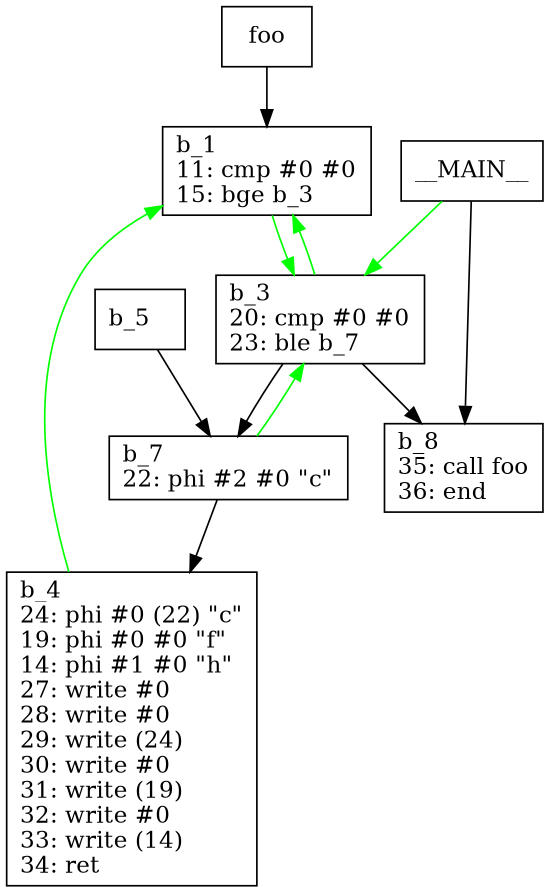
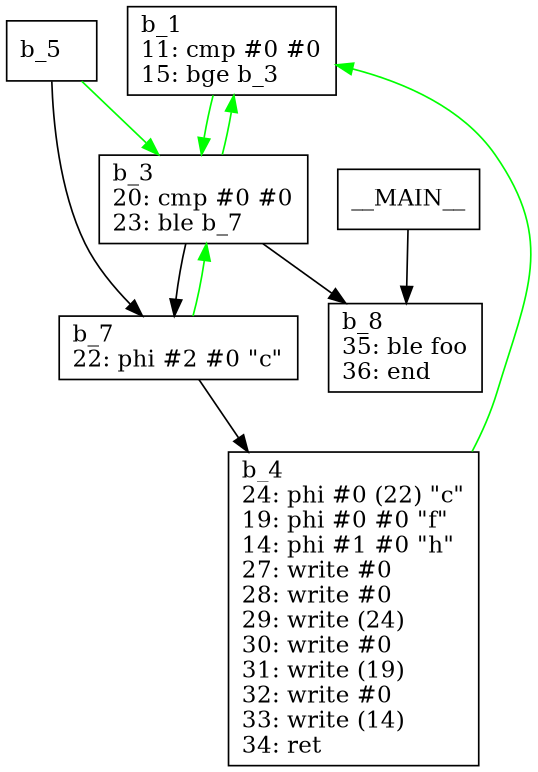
(267, 37) -> none
(410, 232) -> (114, 112)
(464, 468) -> (405, 348)
